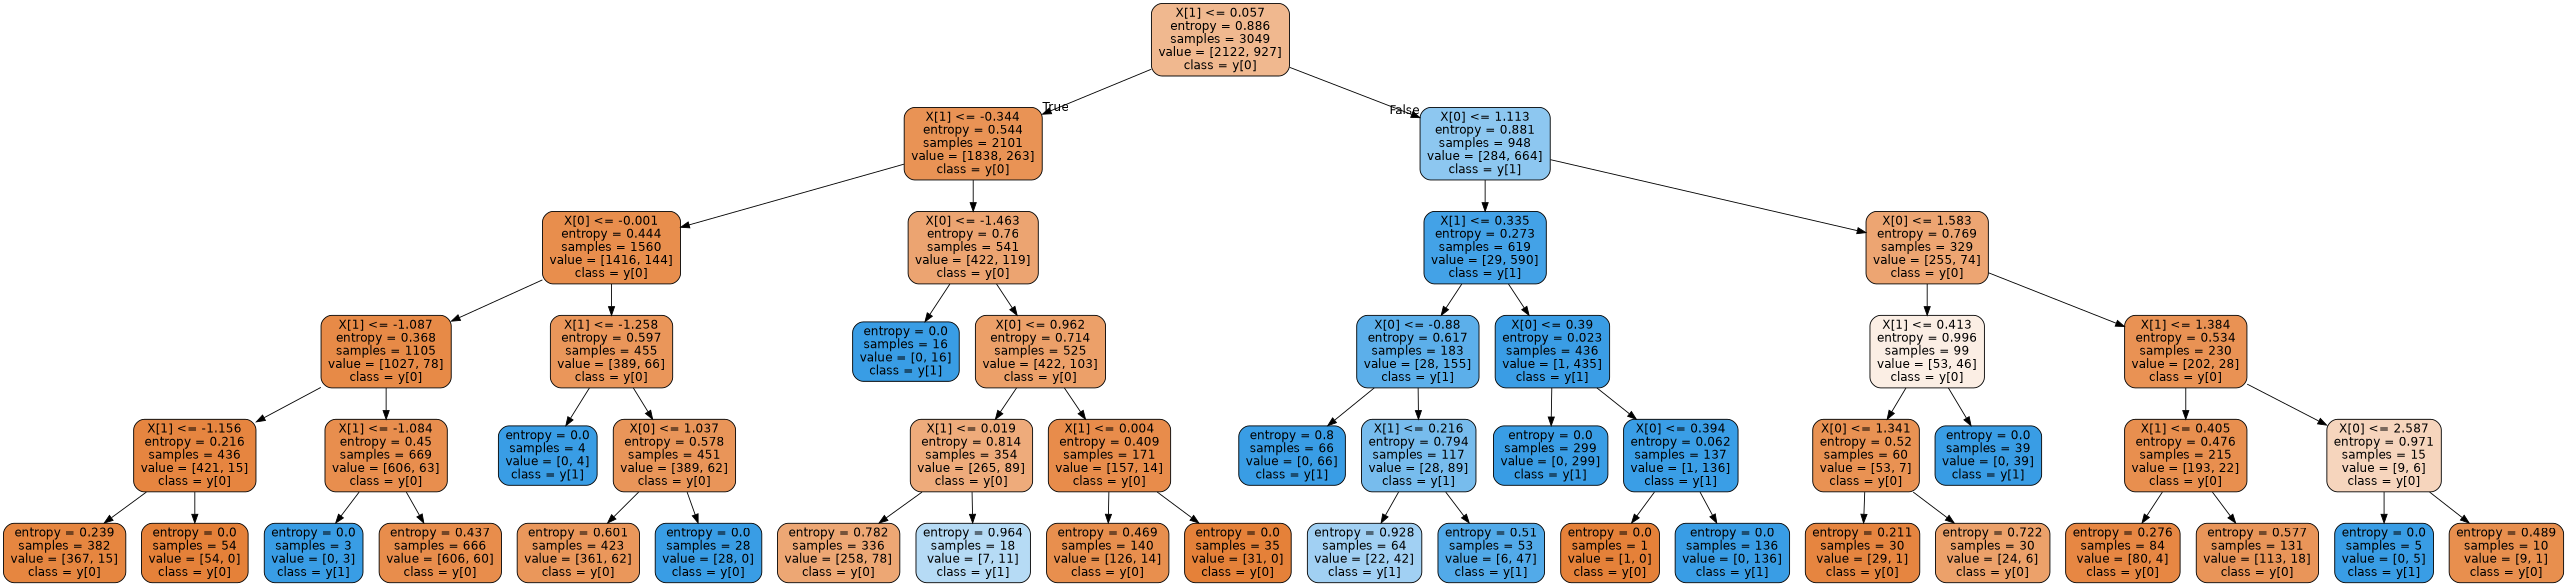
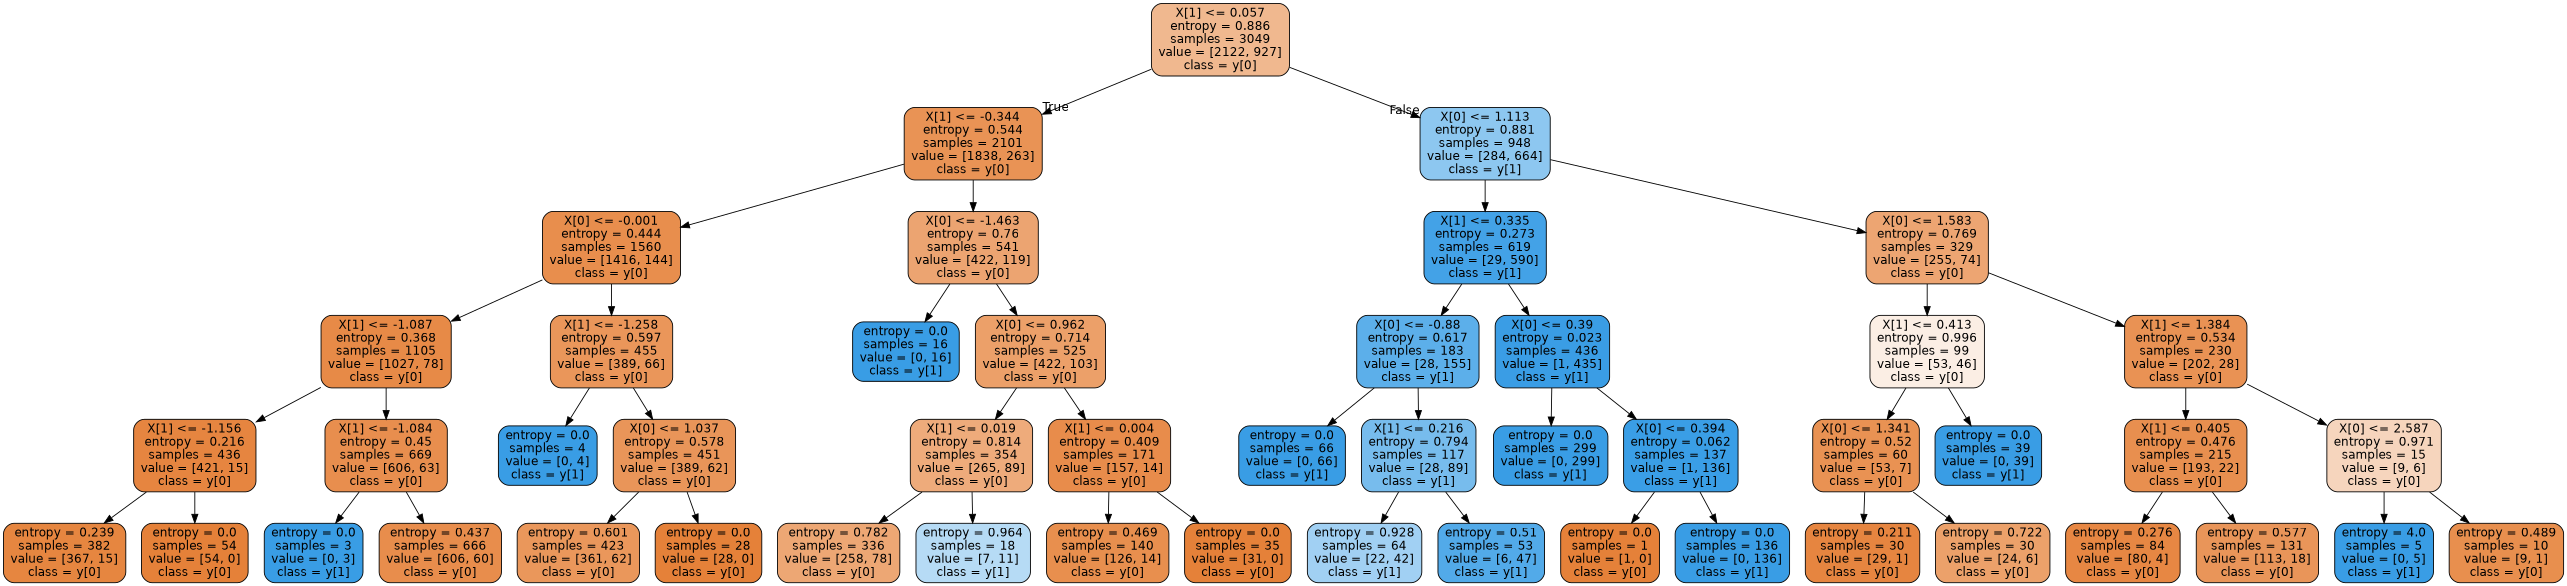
(1292, 456) -> (1292, 456)
(708, 553) -> (708, 553)
(2384, 553) -> (2384, 553)
